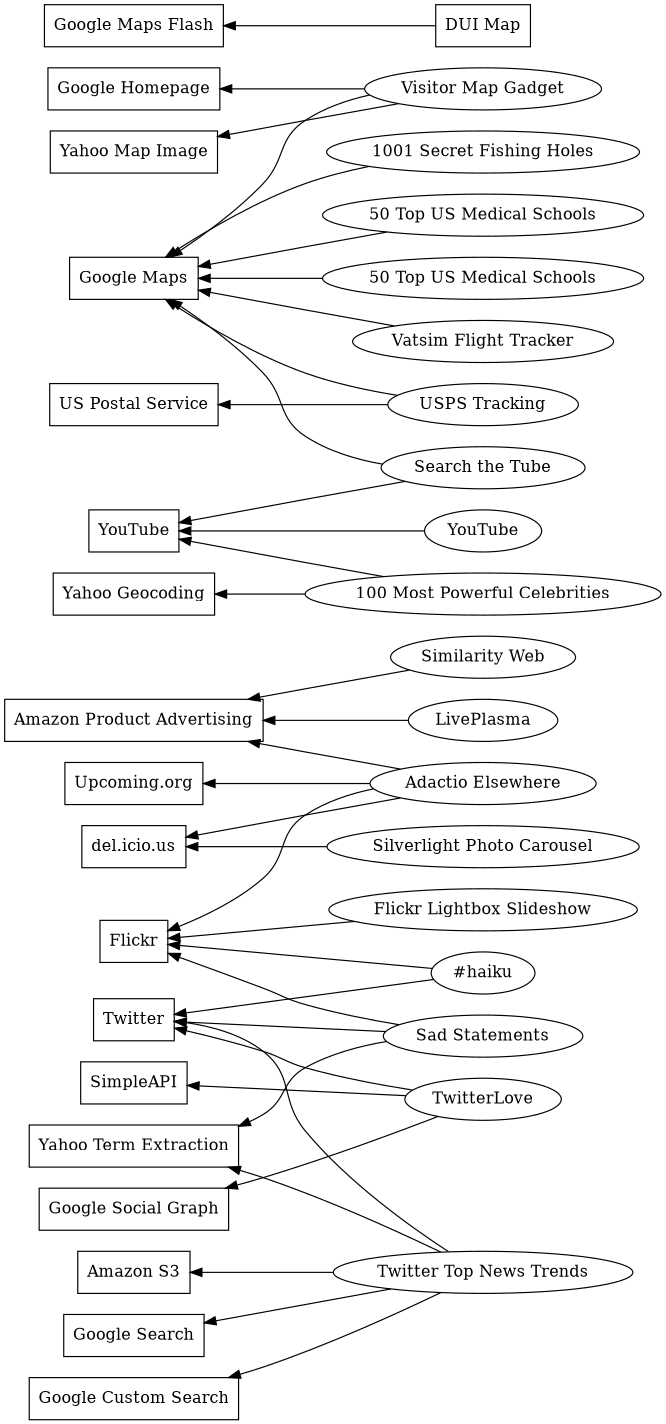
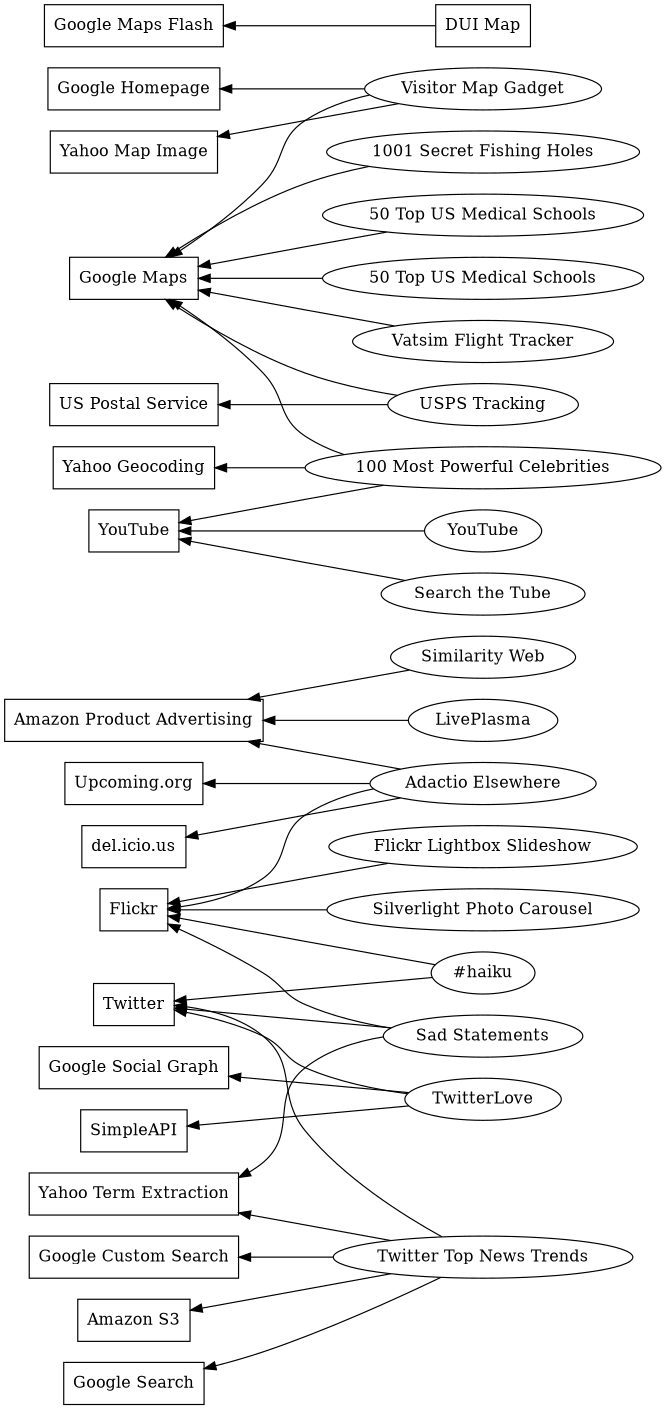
(278, 395) -> (267, 378)
(263, 847) -> (254, 910)
